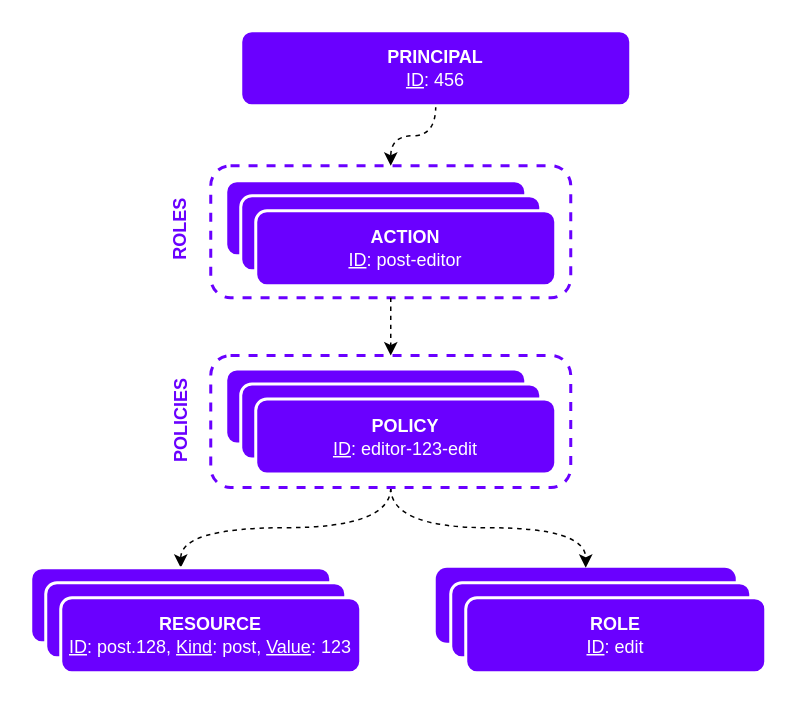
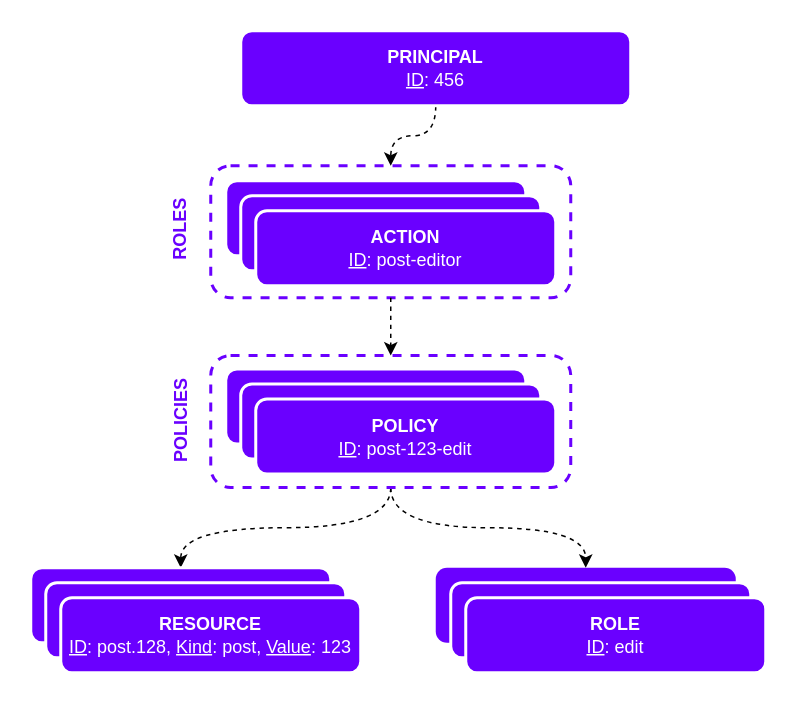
(406, 437) -> (406, 437)
